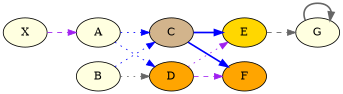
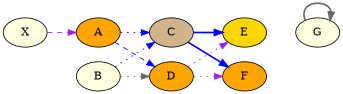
(98, 32) -> (98, 32)
(277, 32) -> none
(130, 51) -> (130, 51)
(204, 76) -> (204, 76)
